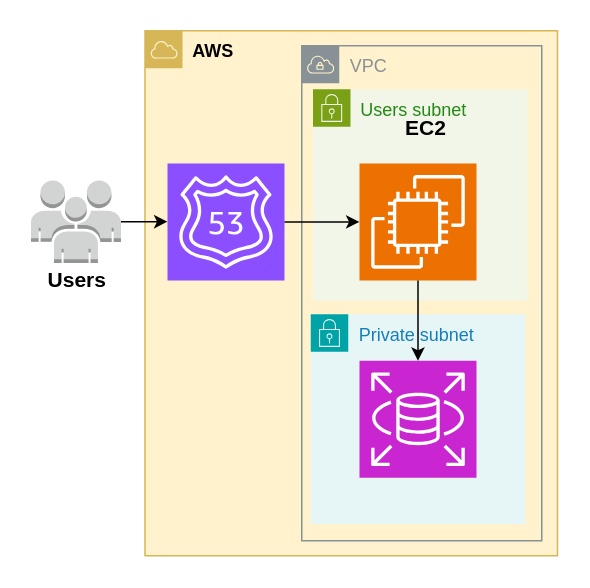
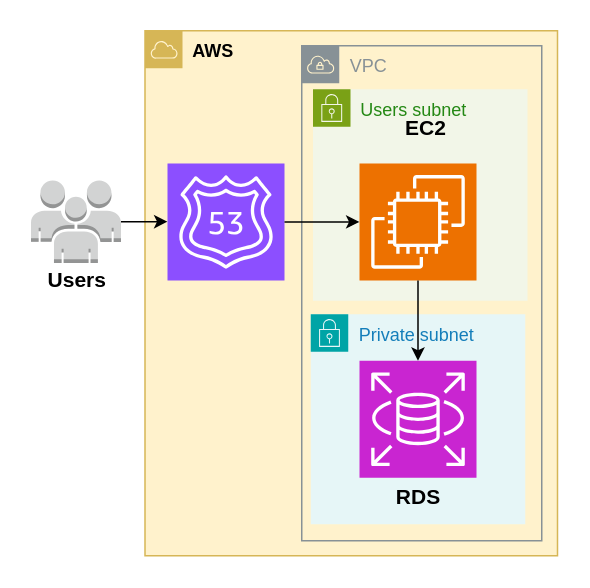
none -> (418, 498)
